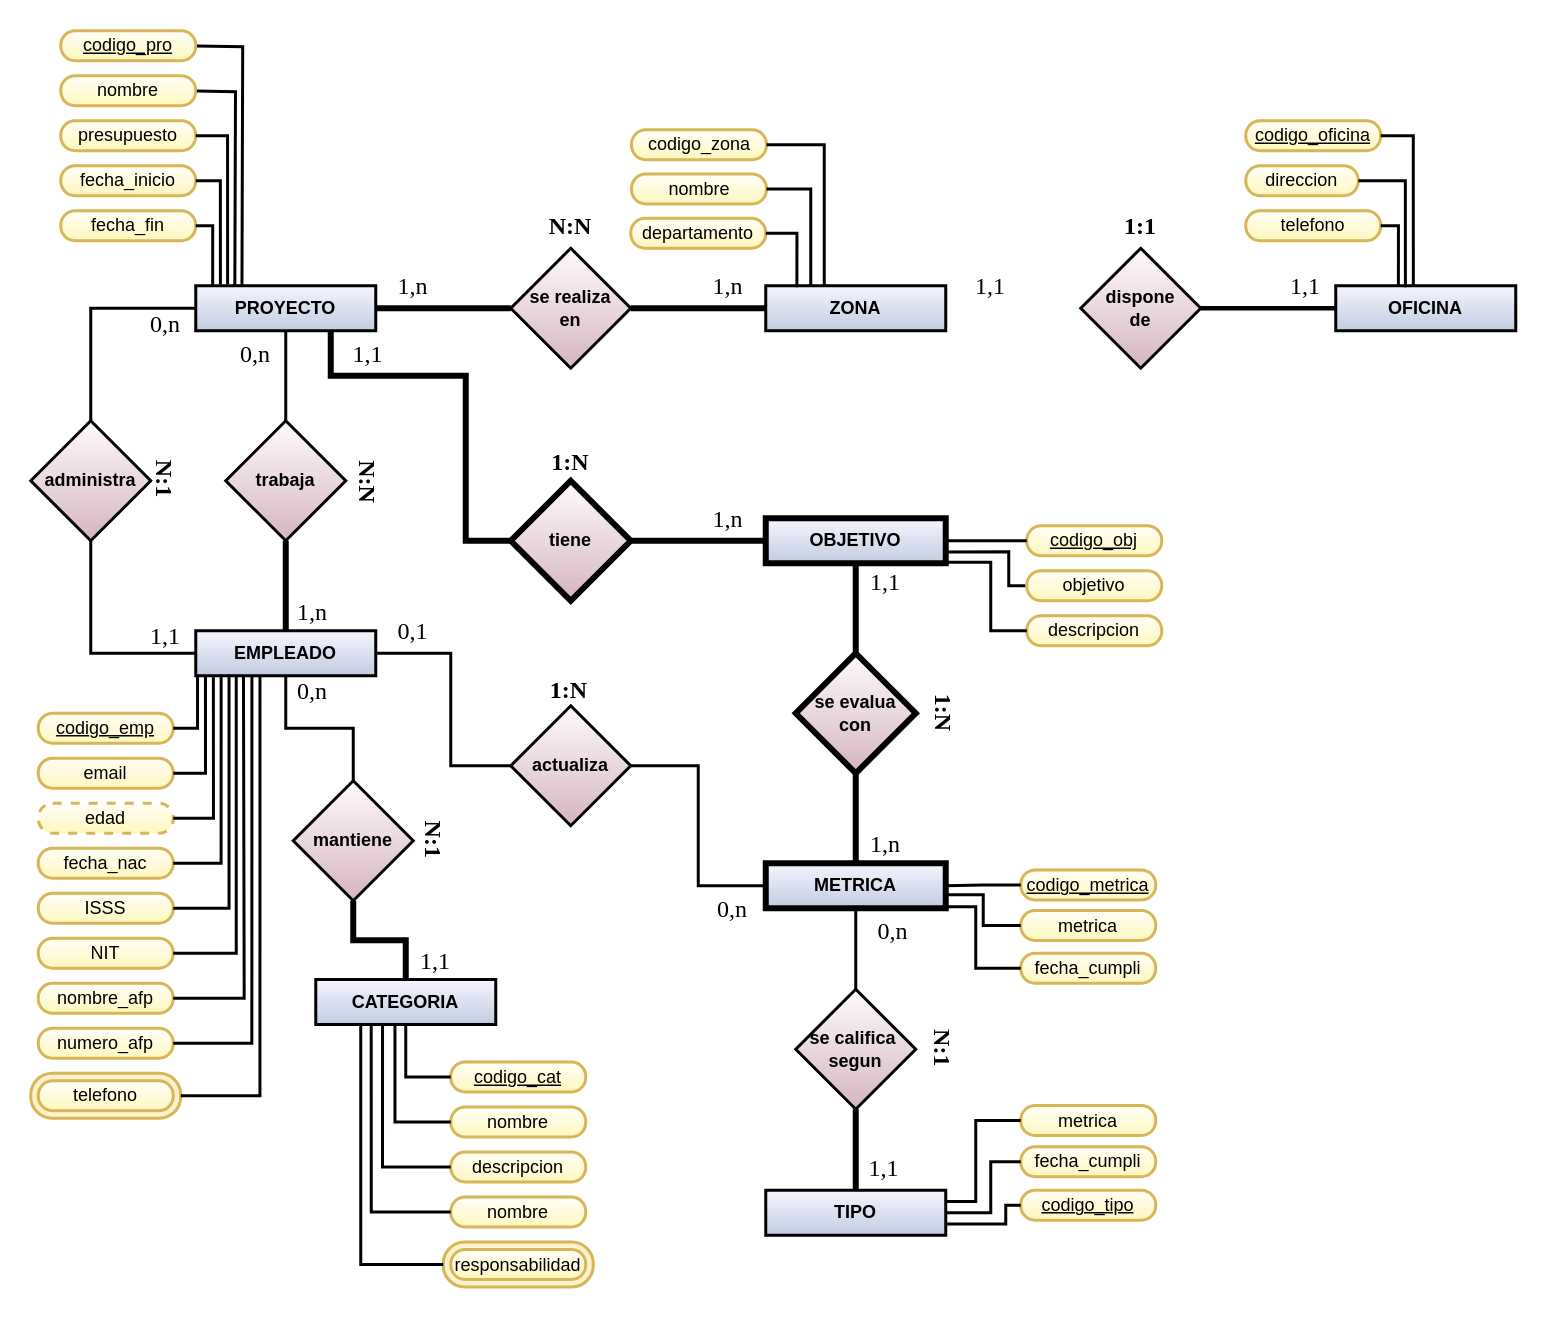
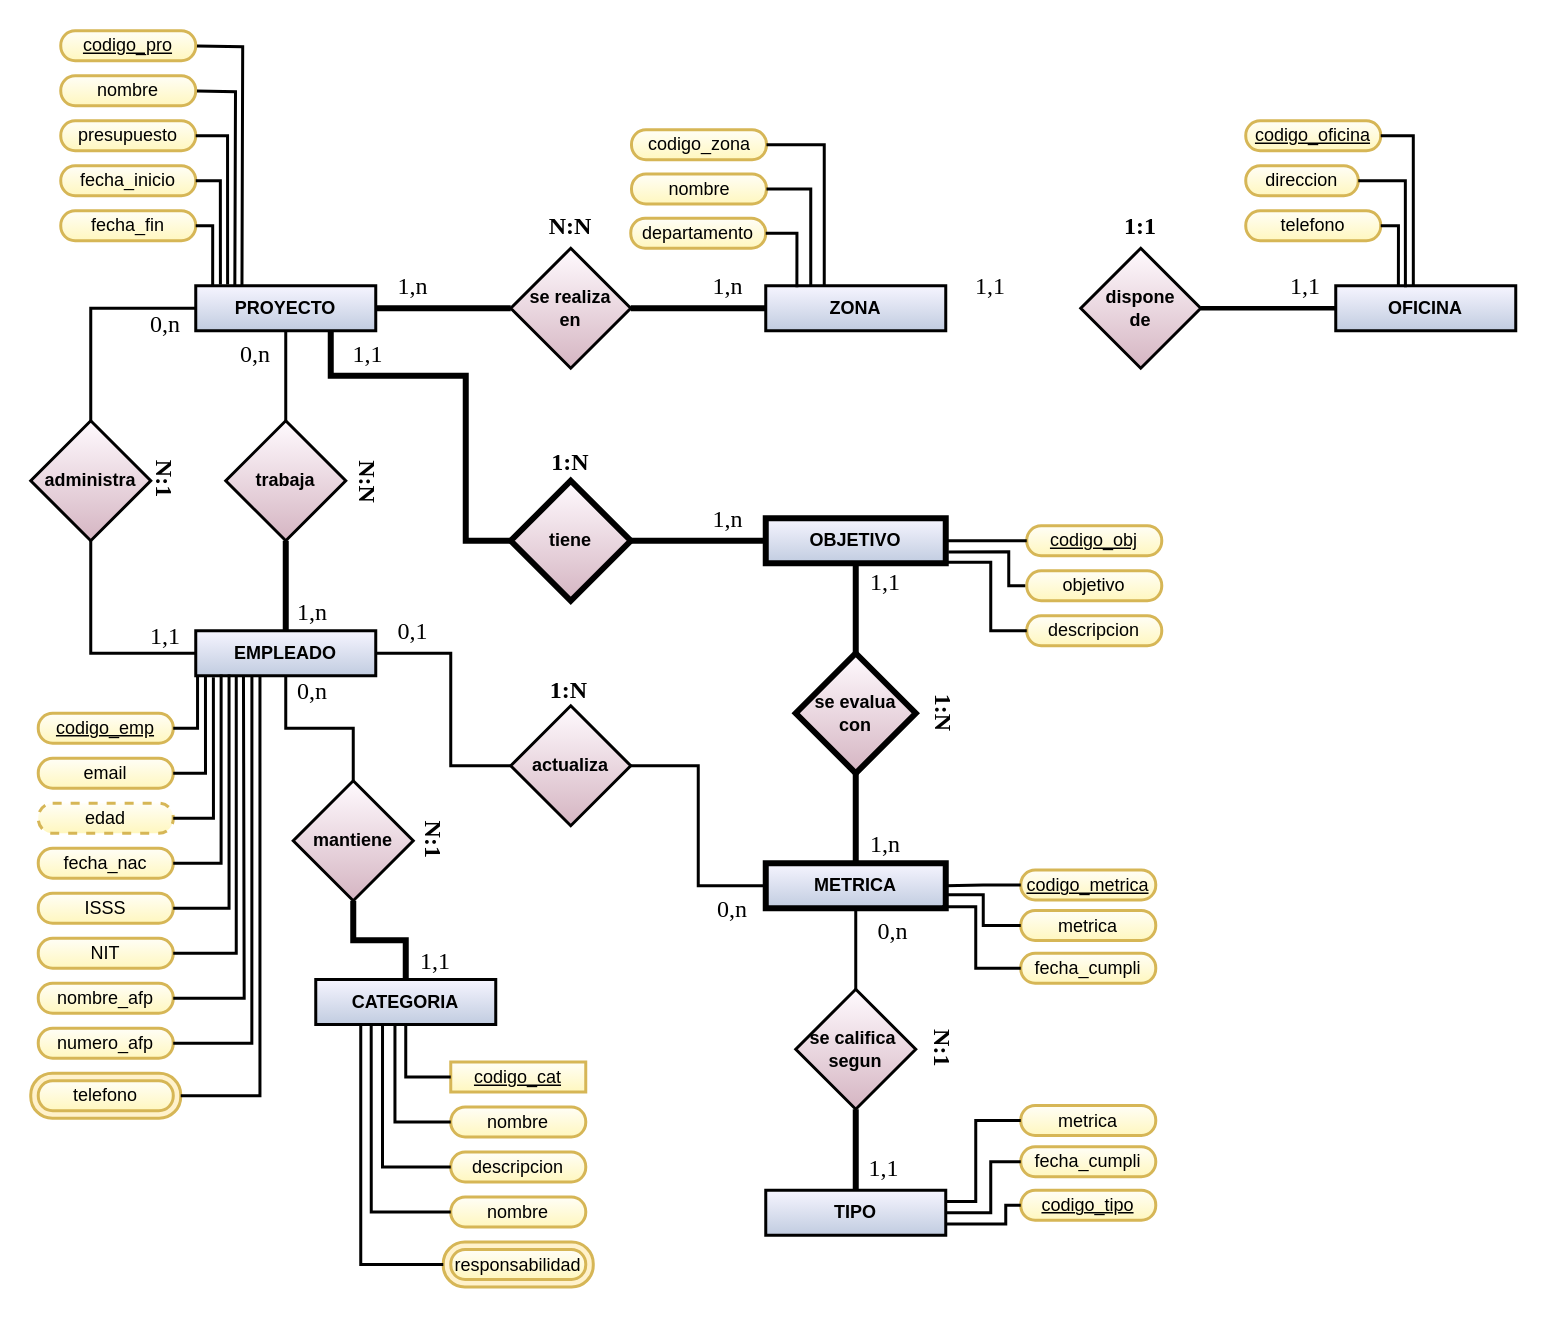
(518, 1077) -> (518, 1077)
